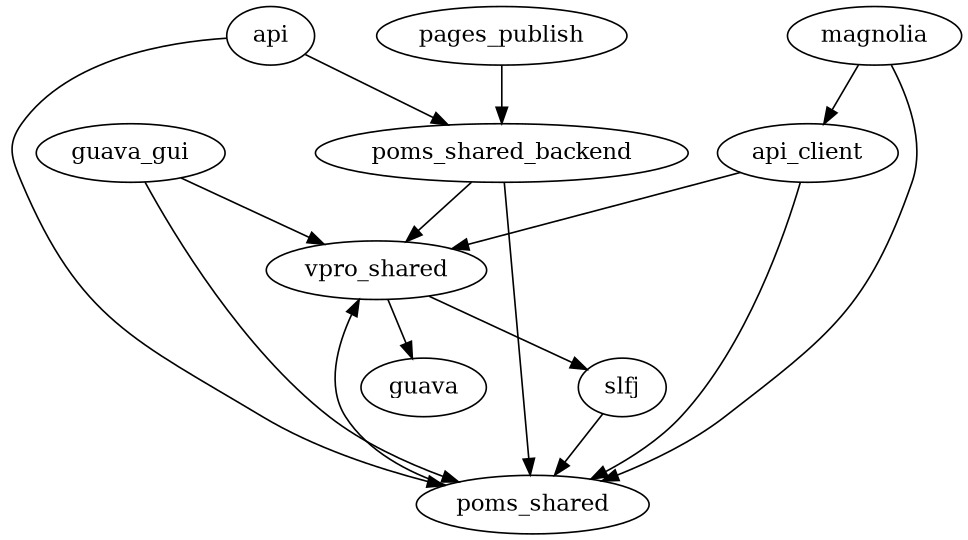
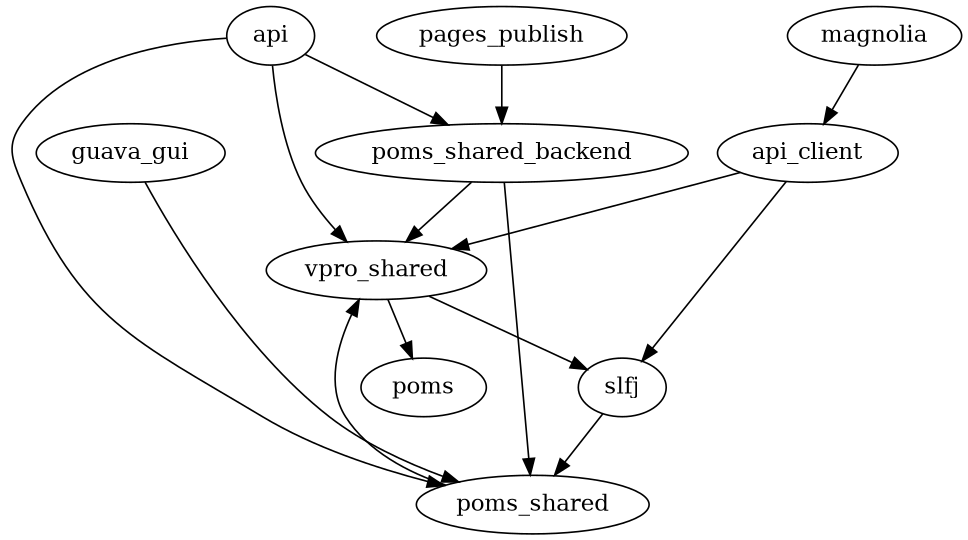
(245, 208) -> (290, 153)
(840, 317) -> none
(731, 347) -> (719, 265)
(424, 387) -> (424, 387)
